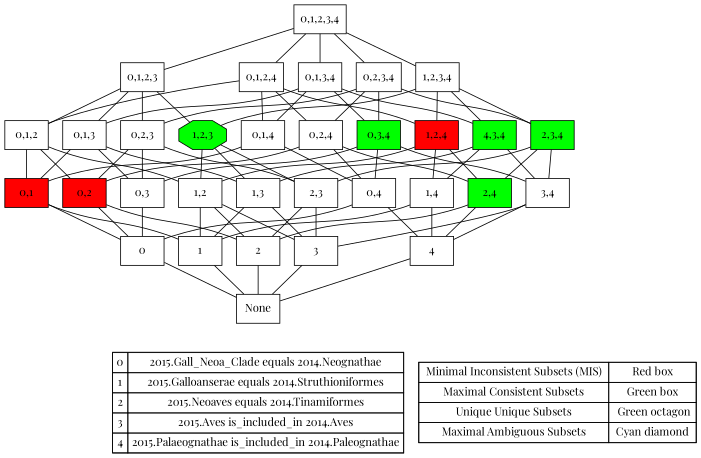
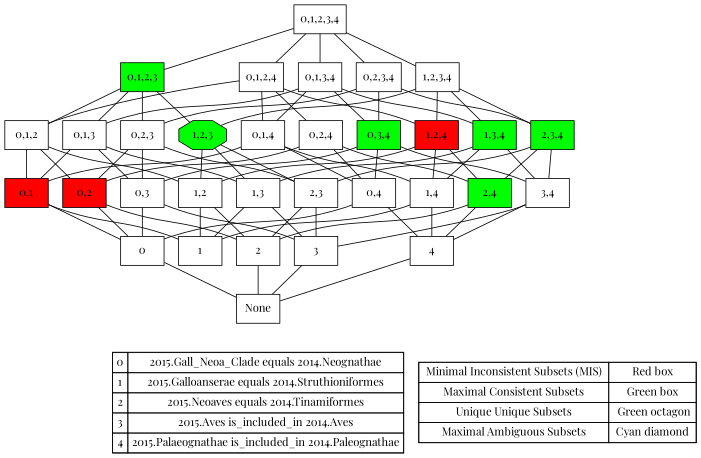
(142, 77) -> (142, 77)
(345, 110) -> none
(495, 135) -> (495, 135)
none -> (347, 164)
(249, 218) -> (219, 220)
(229, 280) -> none
